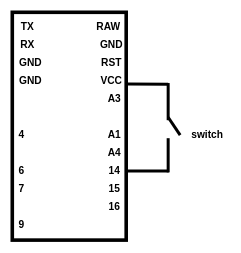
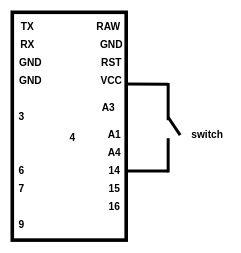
(114, 99) -> (108, 108)
none -> (21, 117)
(21, 135) -> (72, 138)
